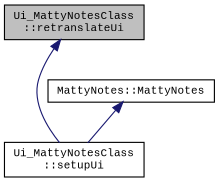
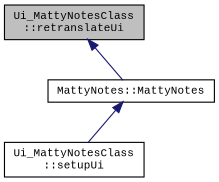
(37, 97) -> (109, 64)
